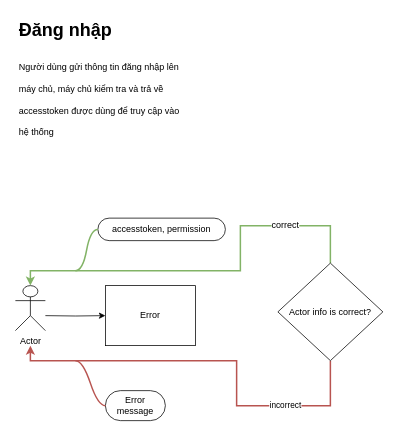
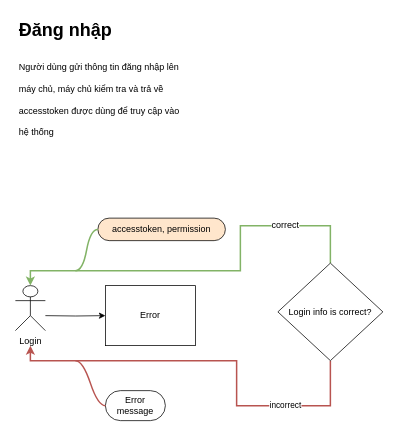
(162, 229) -> (162, 229)
(330, 312) -> (330, 312)
(31, 341) -> (31, 341)
